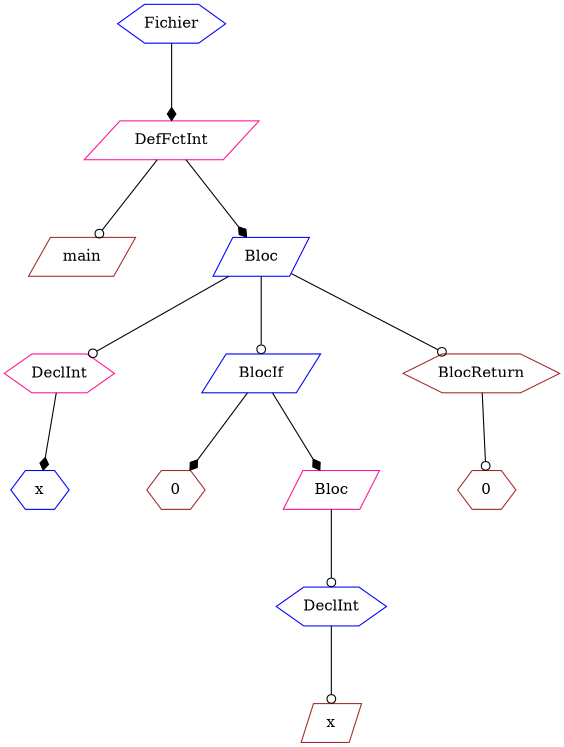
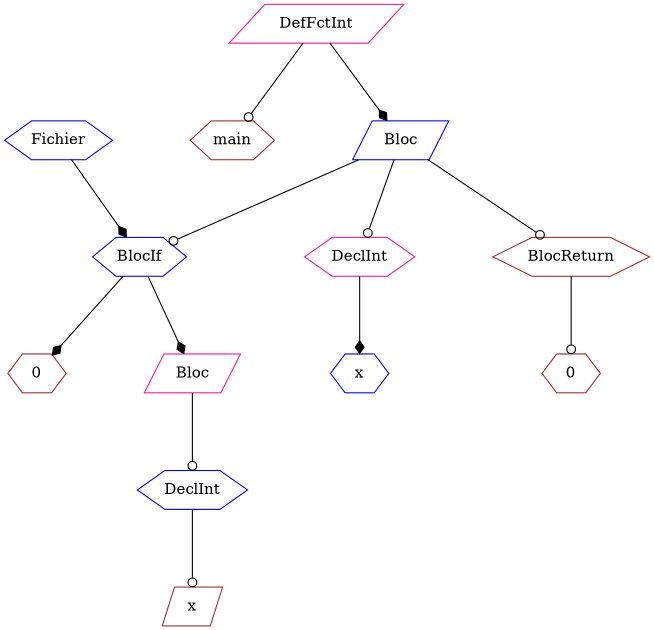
(172, 75) -> (95, 193)
(82, 257) -> (232, 140)
(261, 373) -> (140, 257)
